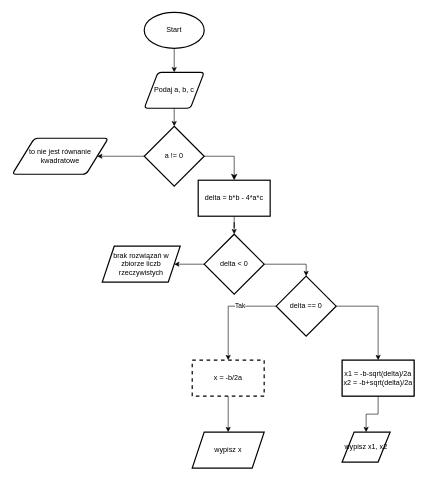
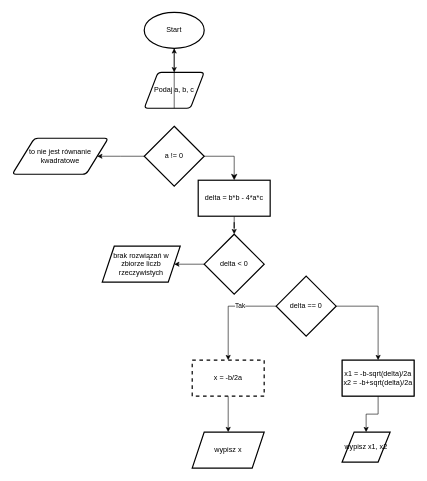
(174, 120) -> (174, 89)
(306, 266) -> none
